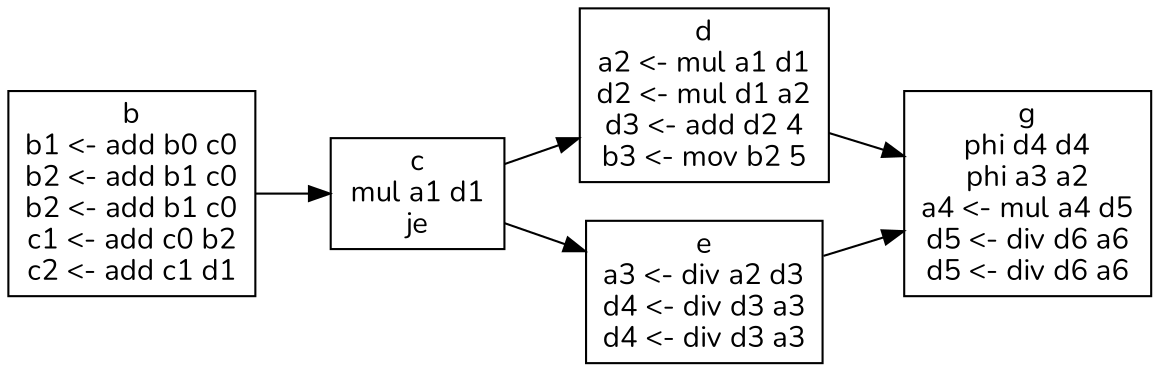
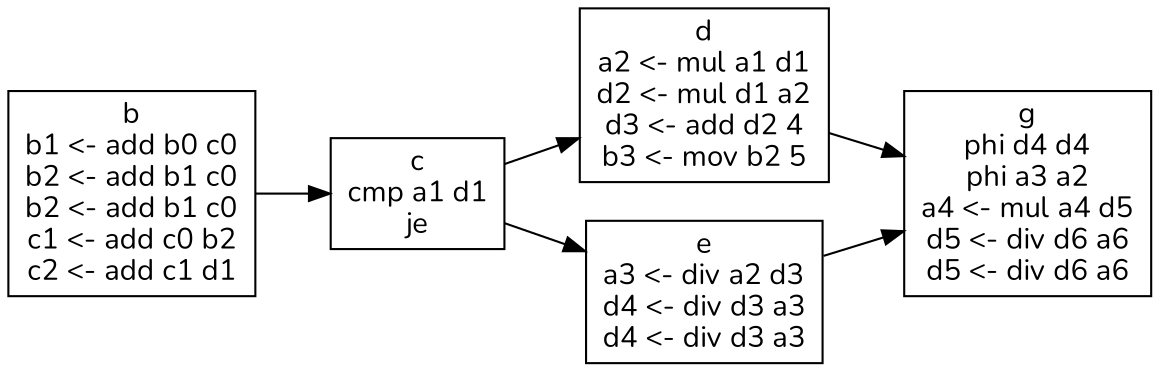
(418, 194) -> (418, 194)
